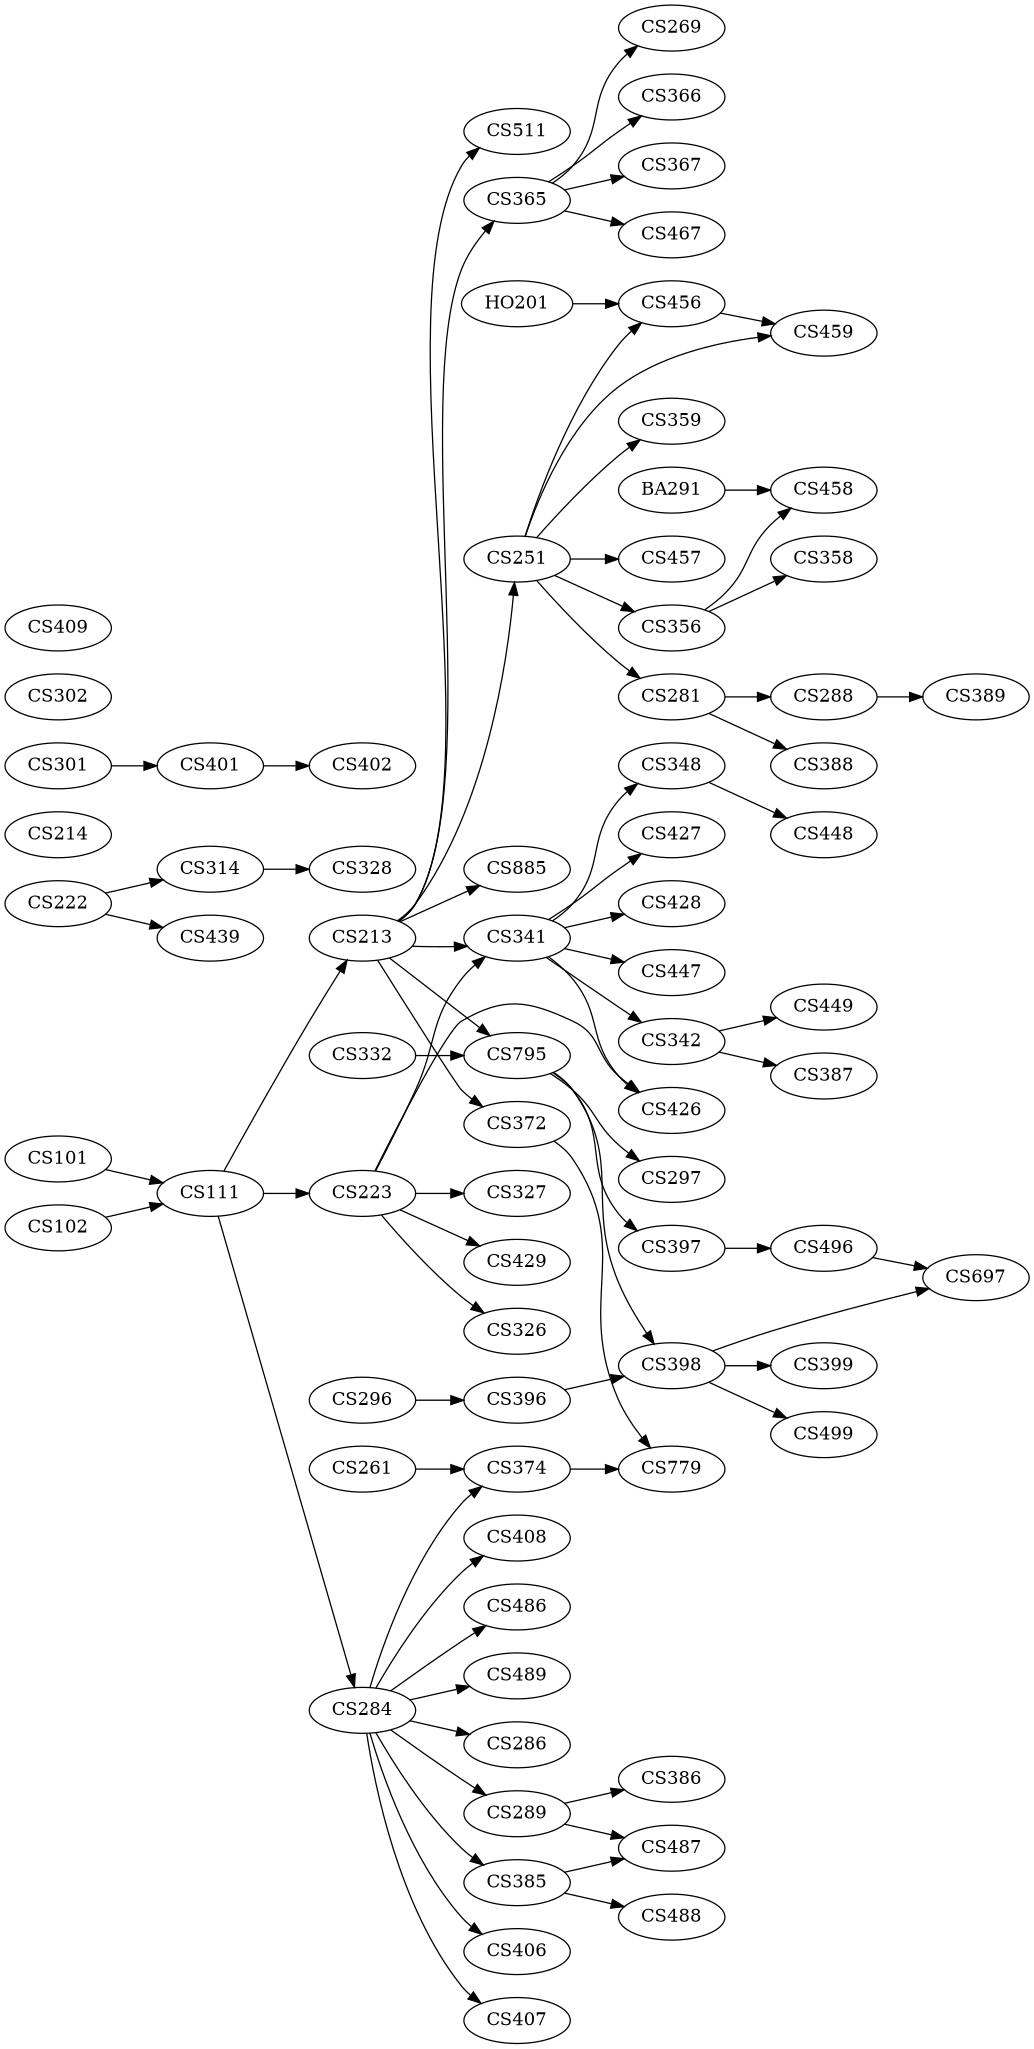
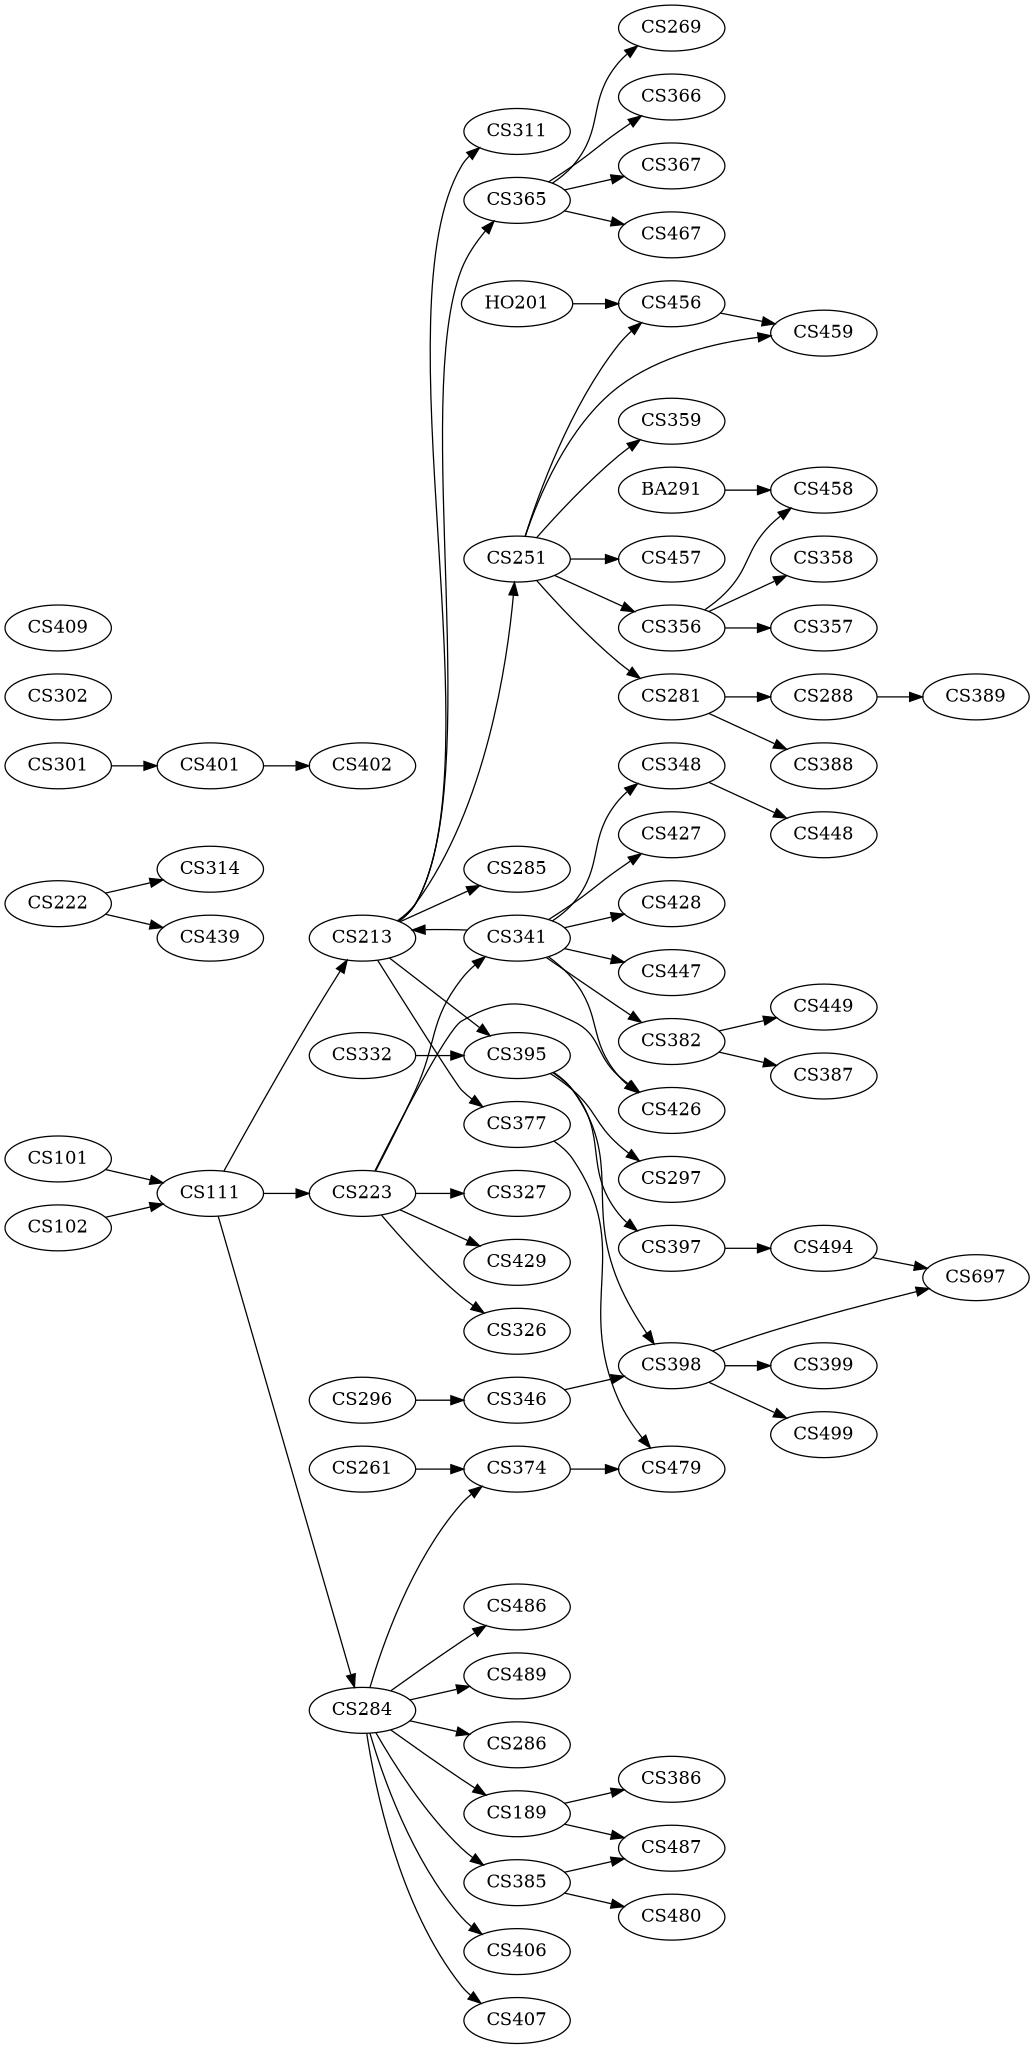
(517, 131) -> (517, 131)
none -> (824, 628)
(58, 835) -> none
(362, 869) -> none
(517, 869) -> (517, 869)
(433, 947) -> (446, 930)
(672, 1042) -> (672, 1042)
(517, 1056) -> (517, 1056)
(517, 1124) -> (517, 1124)
(824, 1248) -> (824, 1248)
(517, 1400) -> (517, 1400)
(672, 1469) -> (672, 1469)
(517, 1538) -> none
(517, 1814) -> (517, 1814)
(672, 1917) -> (672, 1917)
